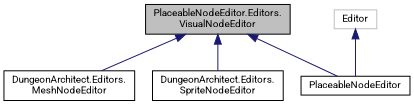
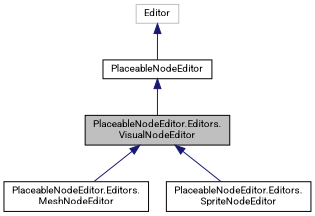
(297, 57) -> (157, 102)
(69, 86) -> (76, 197)
(218, 86) -> (239, 197)
